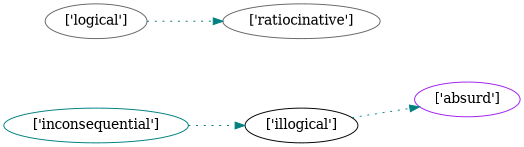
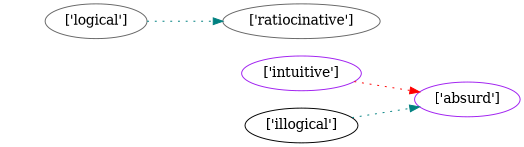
none -> (301, 73)
(96, 125) -> none
